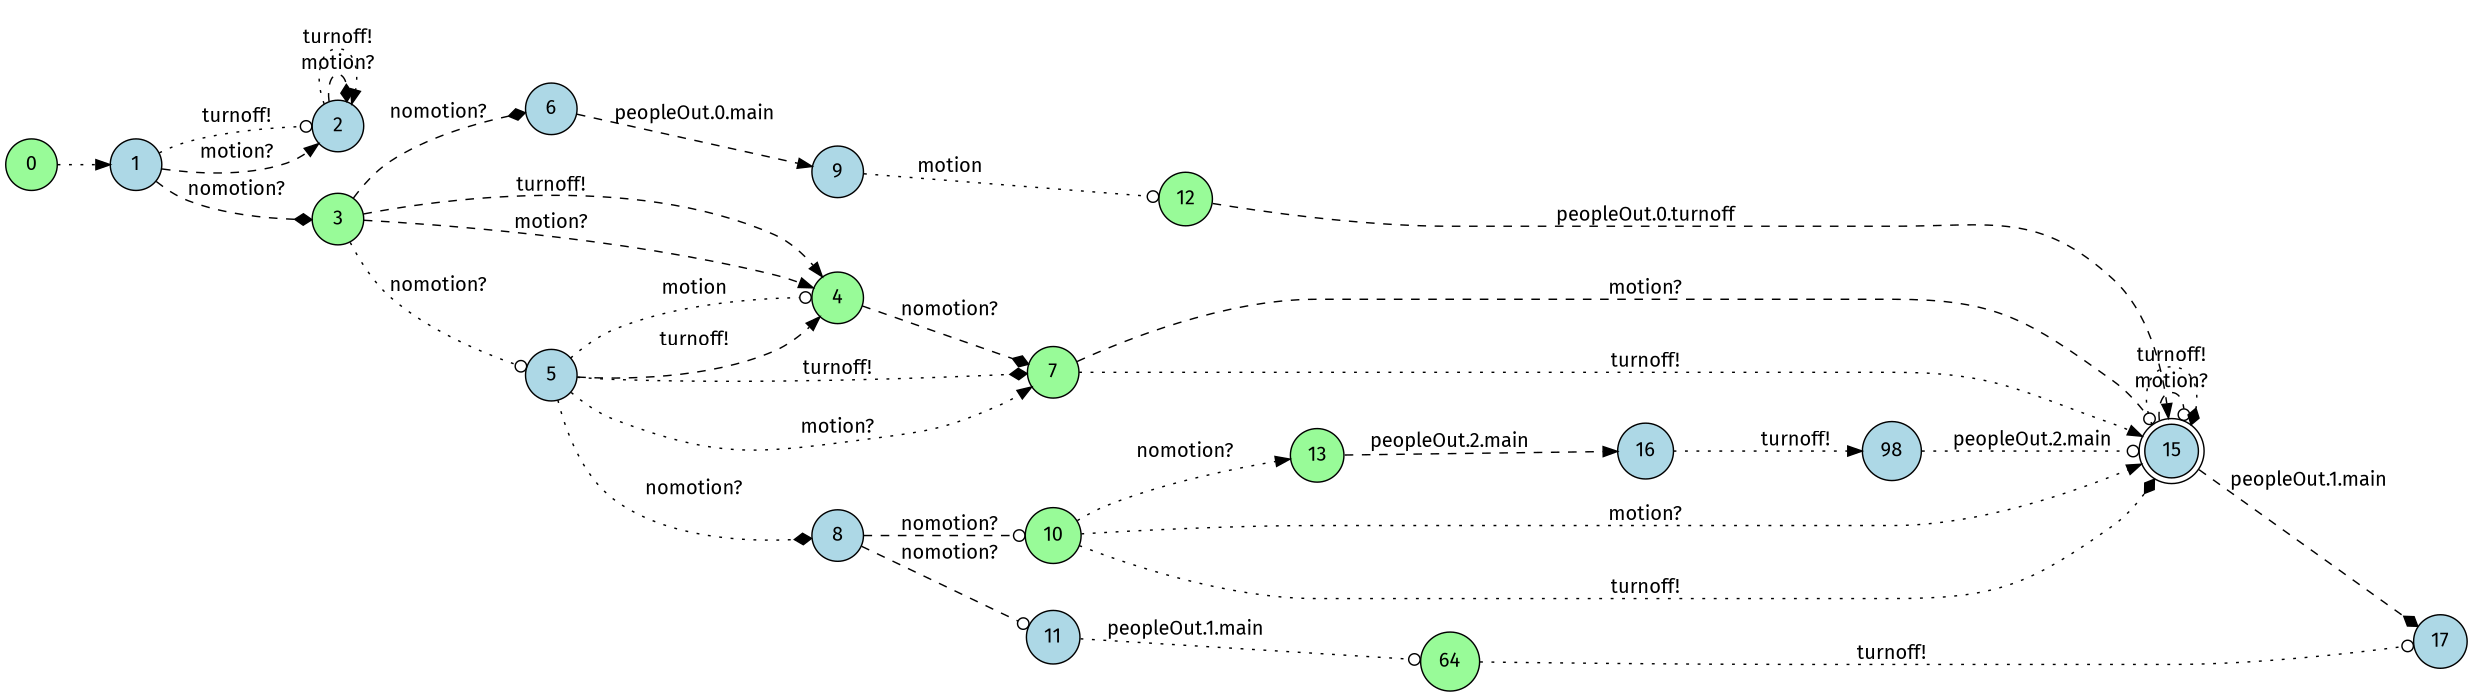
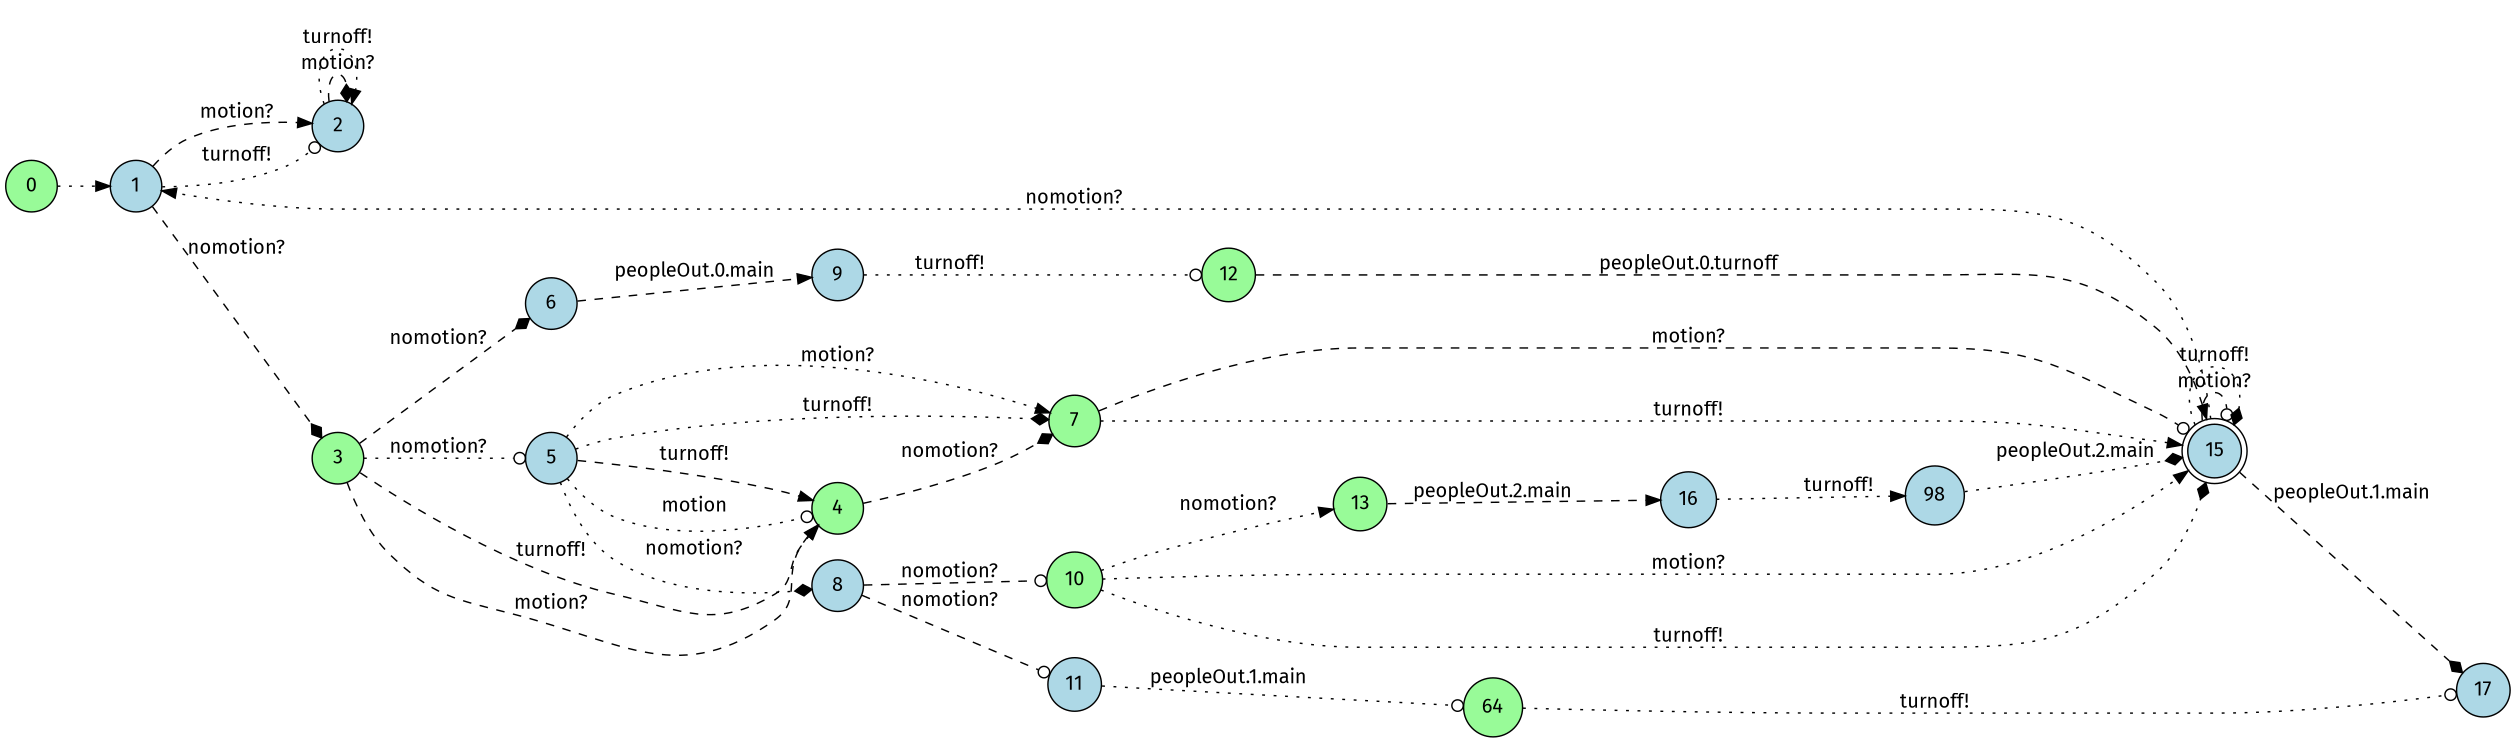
(950, 167) -> (950, 264)
none -> (1251, 209)
(2025, 451) -> (2065, 477)
